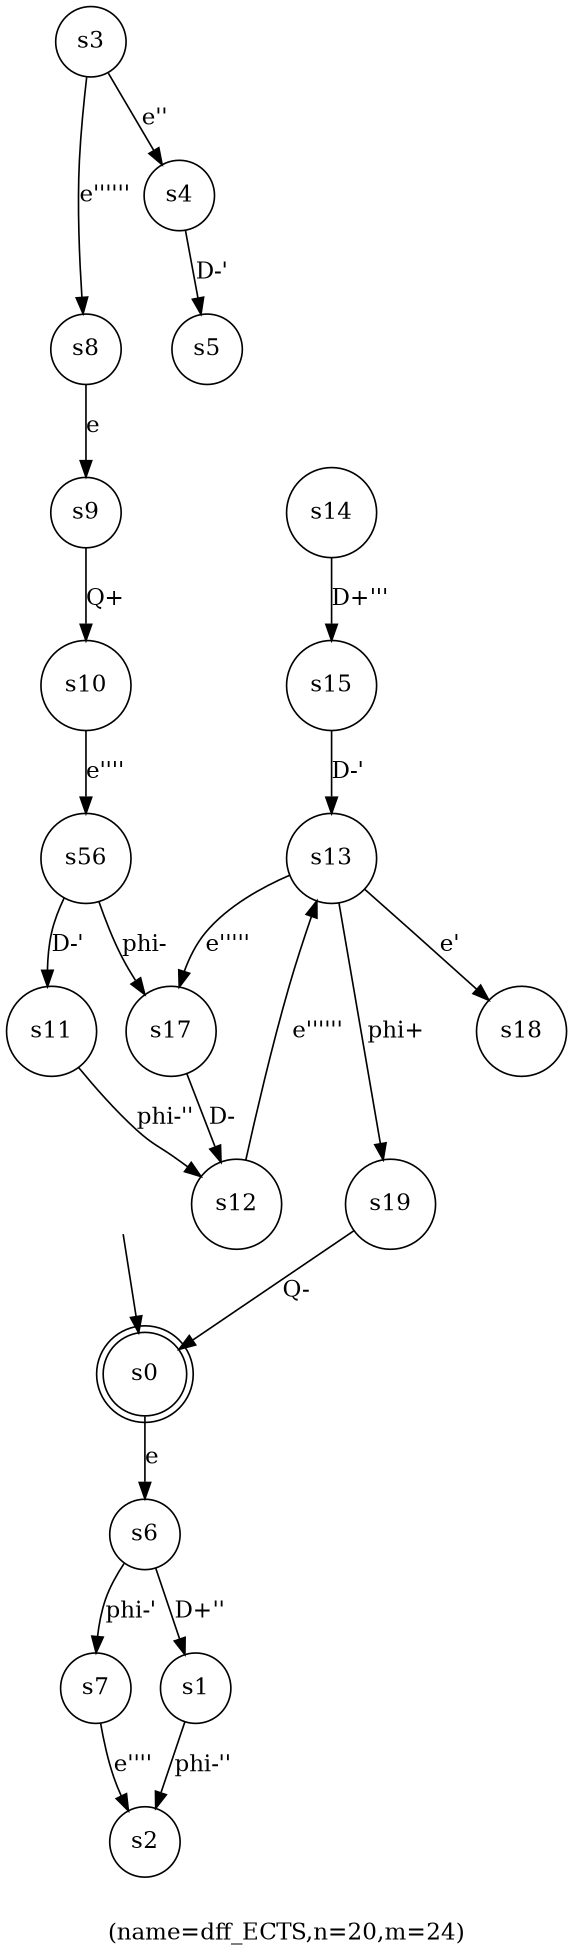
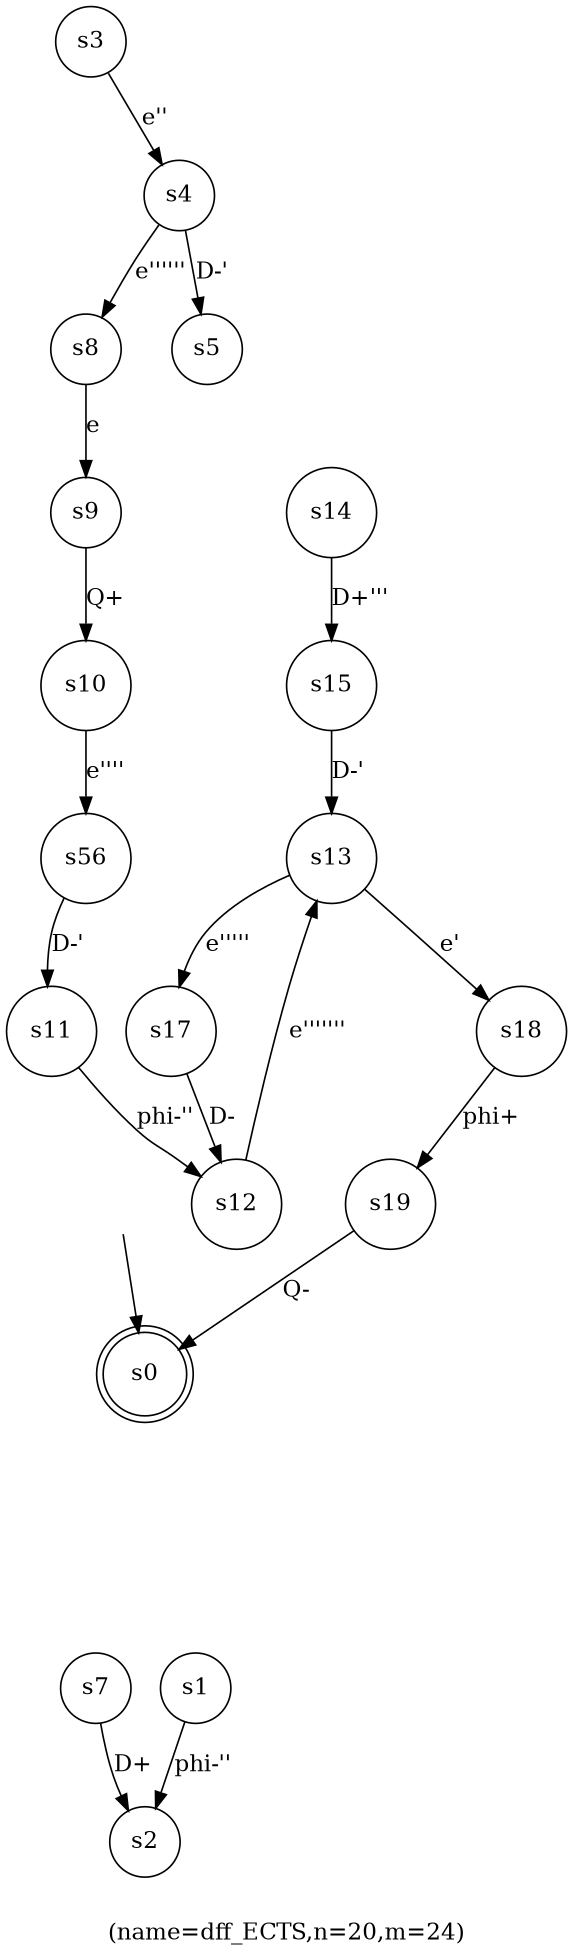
(79, 187) -> (133, 263)
(115, 942) -> none
(360, 1023) -> (461, 1111)
(318, 1031) -> (318, 1031)
(145, 1534) -> none
(133, 1765) -> (133, 1765)
